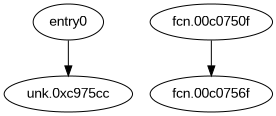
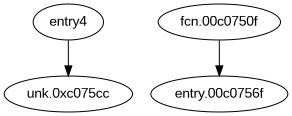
(68, 22) -> (68, 22)
(68, 94) -> (68, 94)
(211, 94) -> (219, 94)
